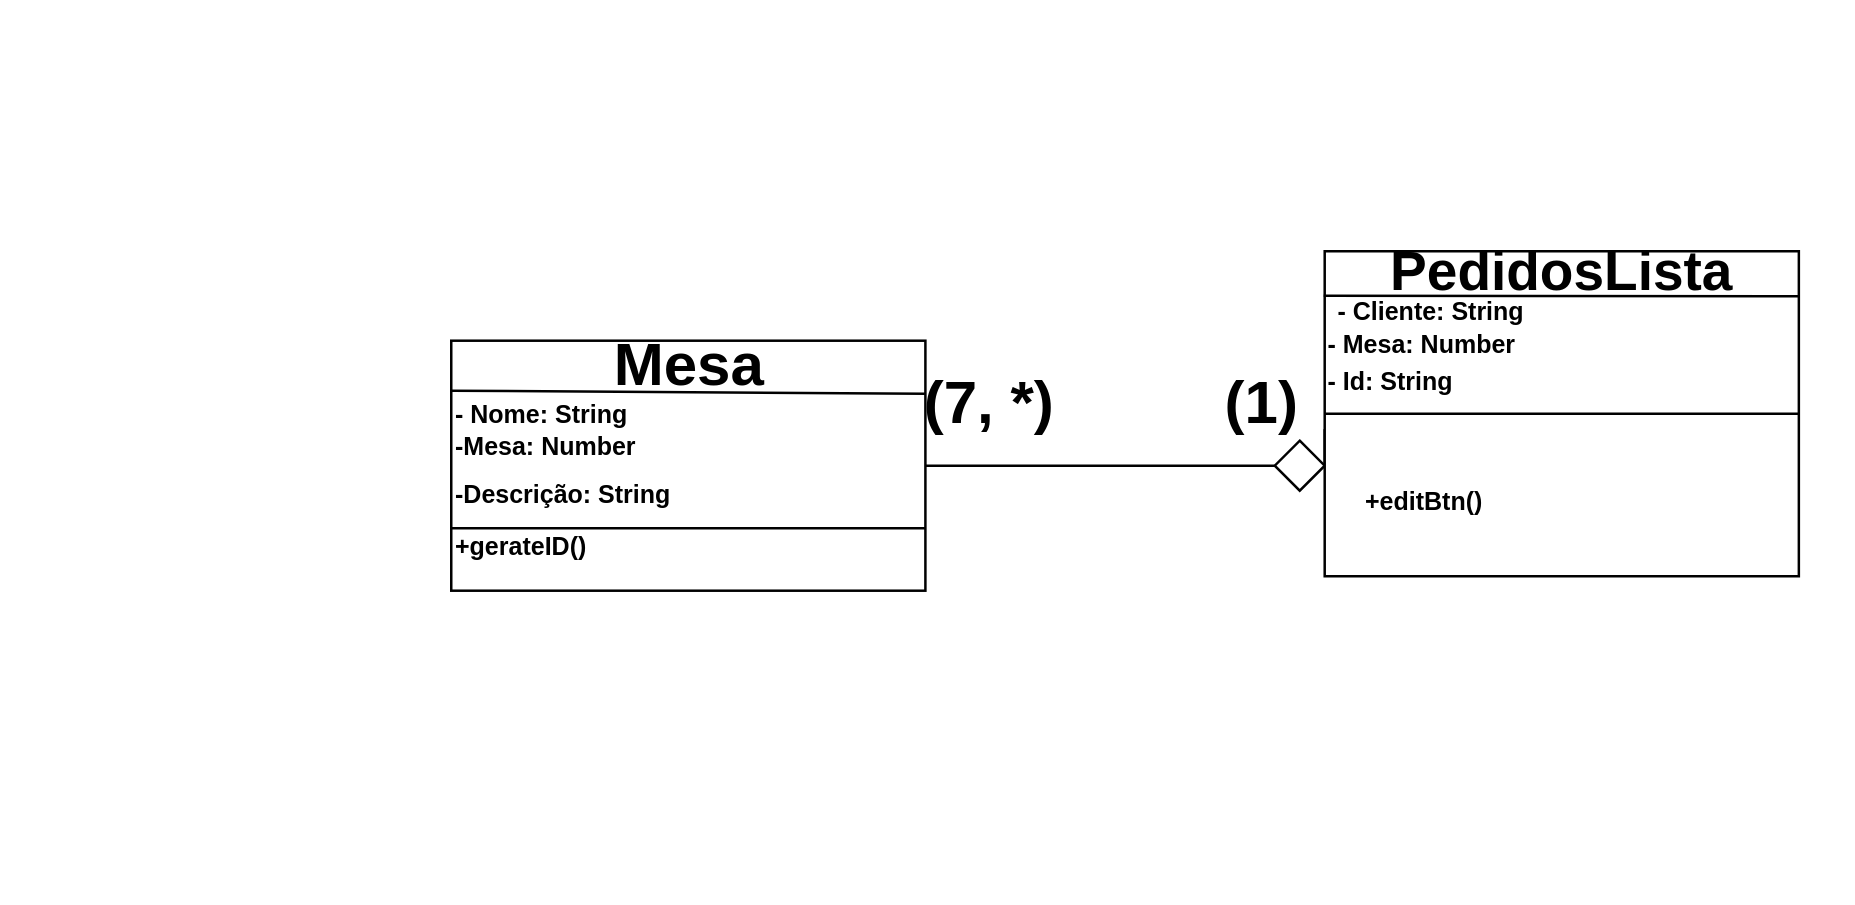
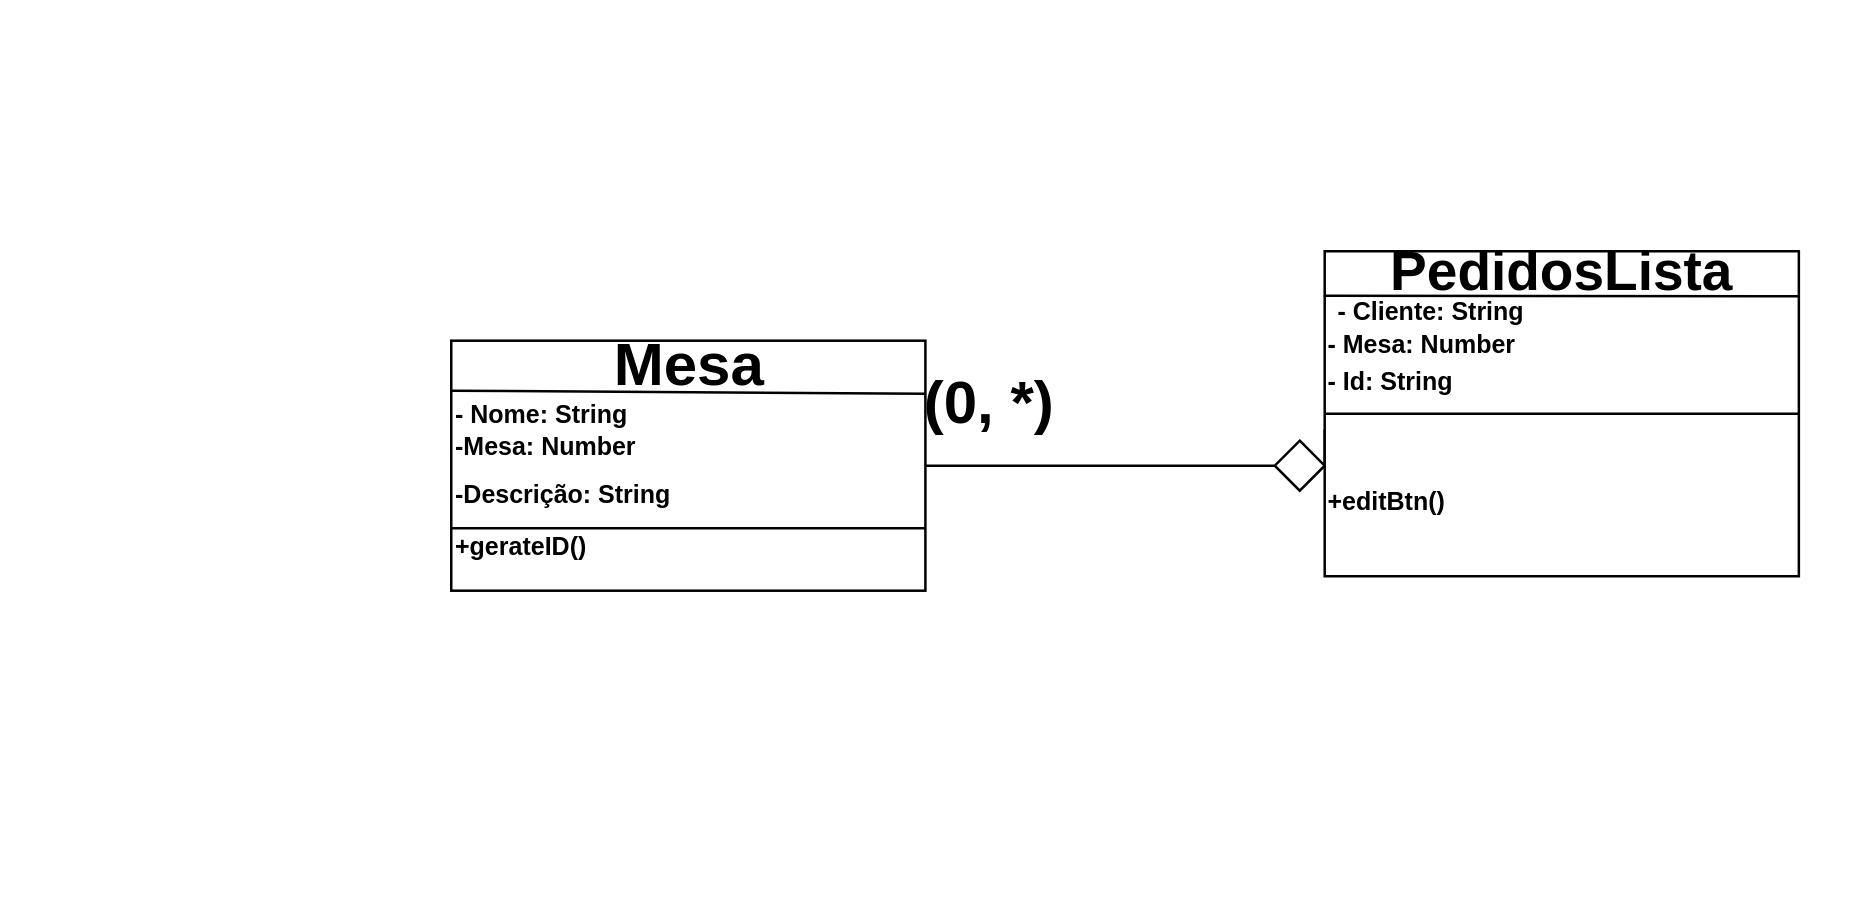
(1262, 403) -> none
(990, 404) -> (990, 404)
(1462, 501) -> (1425, 501)
